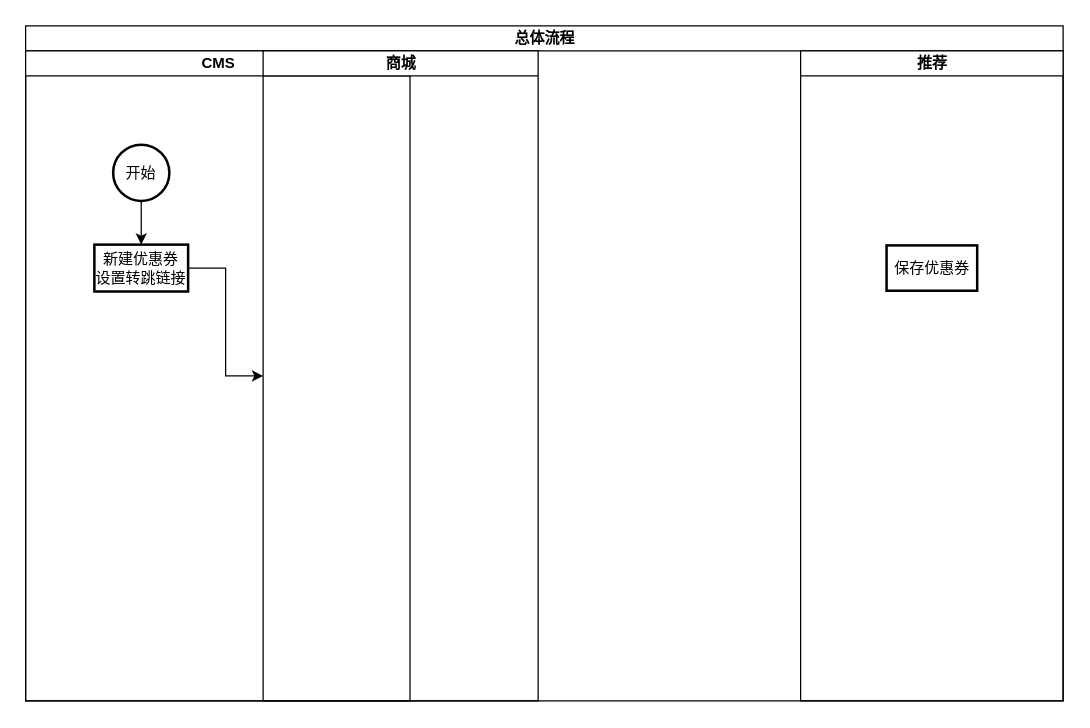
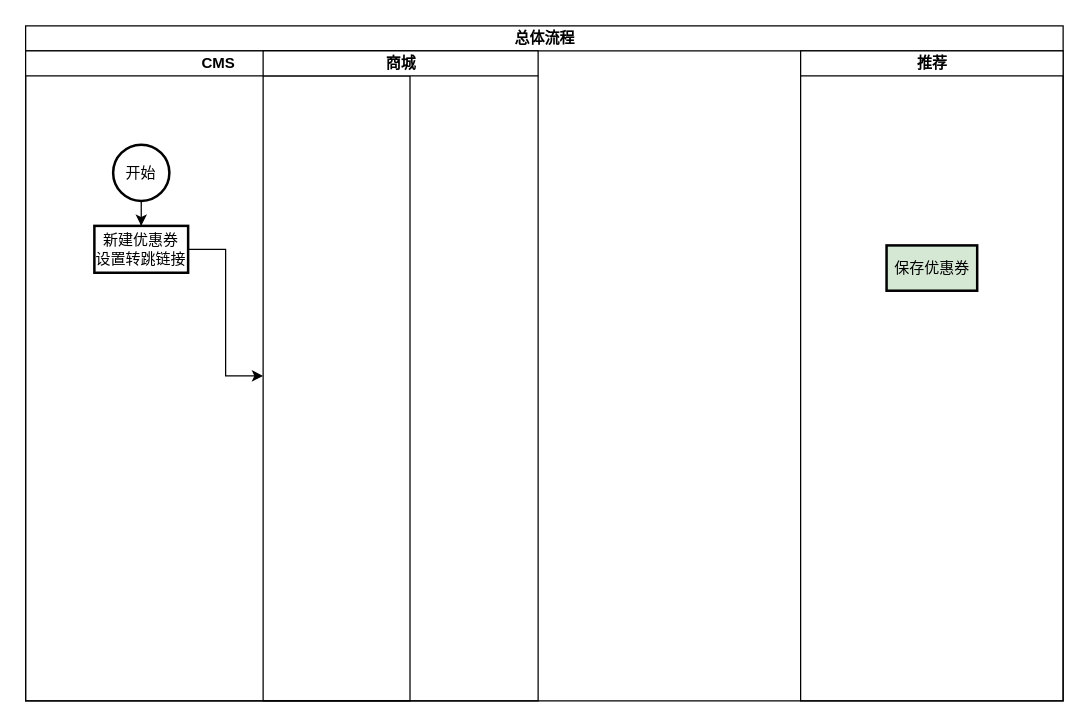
(141, 268) -> (141, 249)
(932, 268) -> (932, 268)
